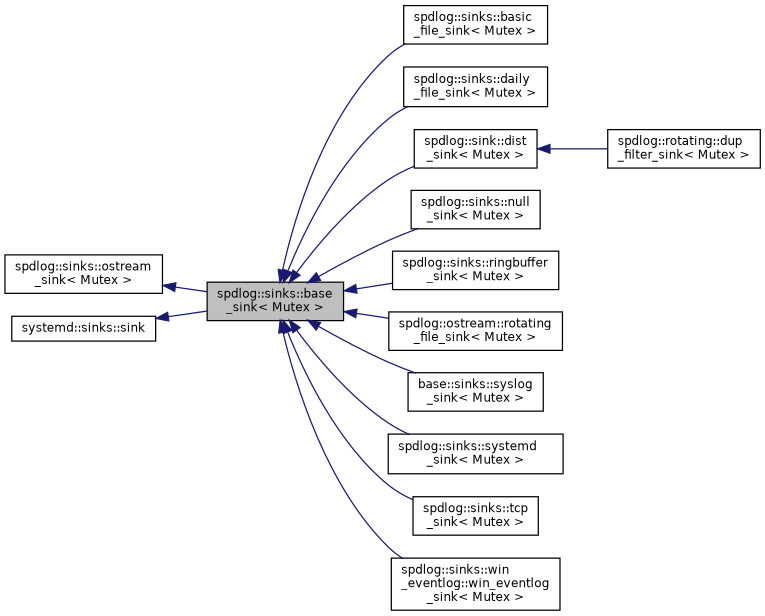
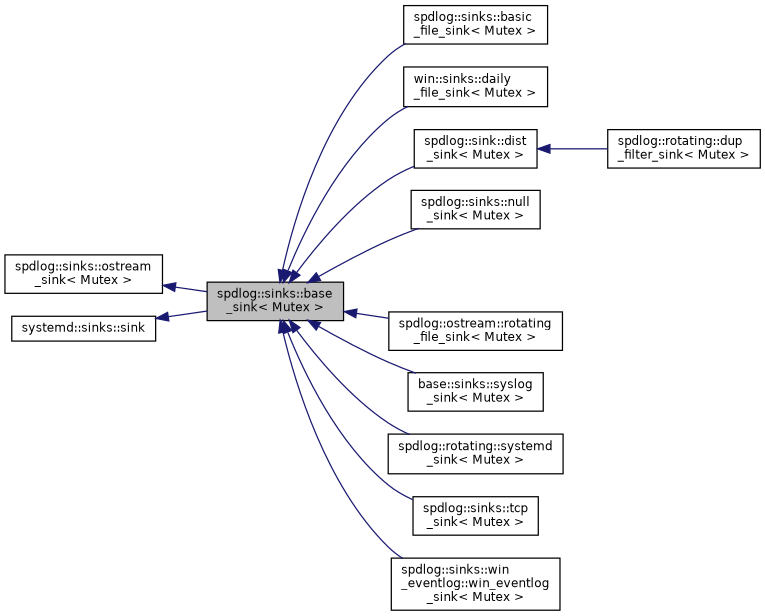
(476, 87) -> (476, 87)
(476, 270) -> none
(476, 454) -> (476, 454)
